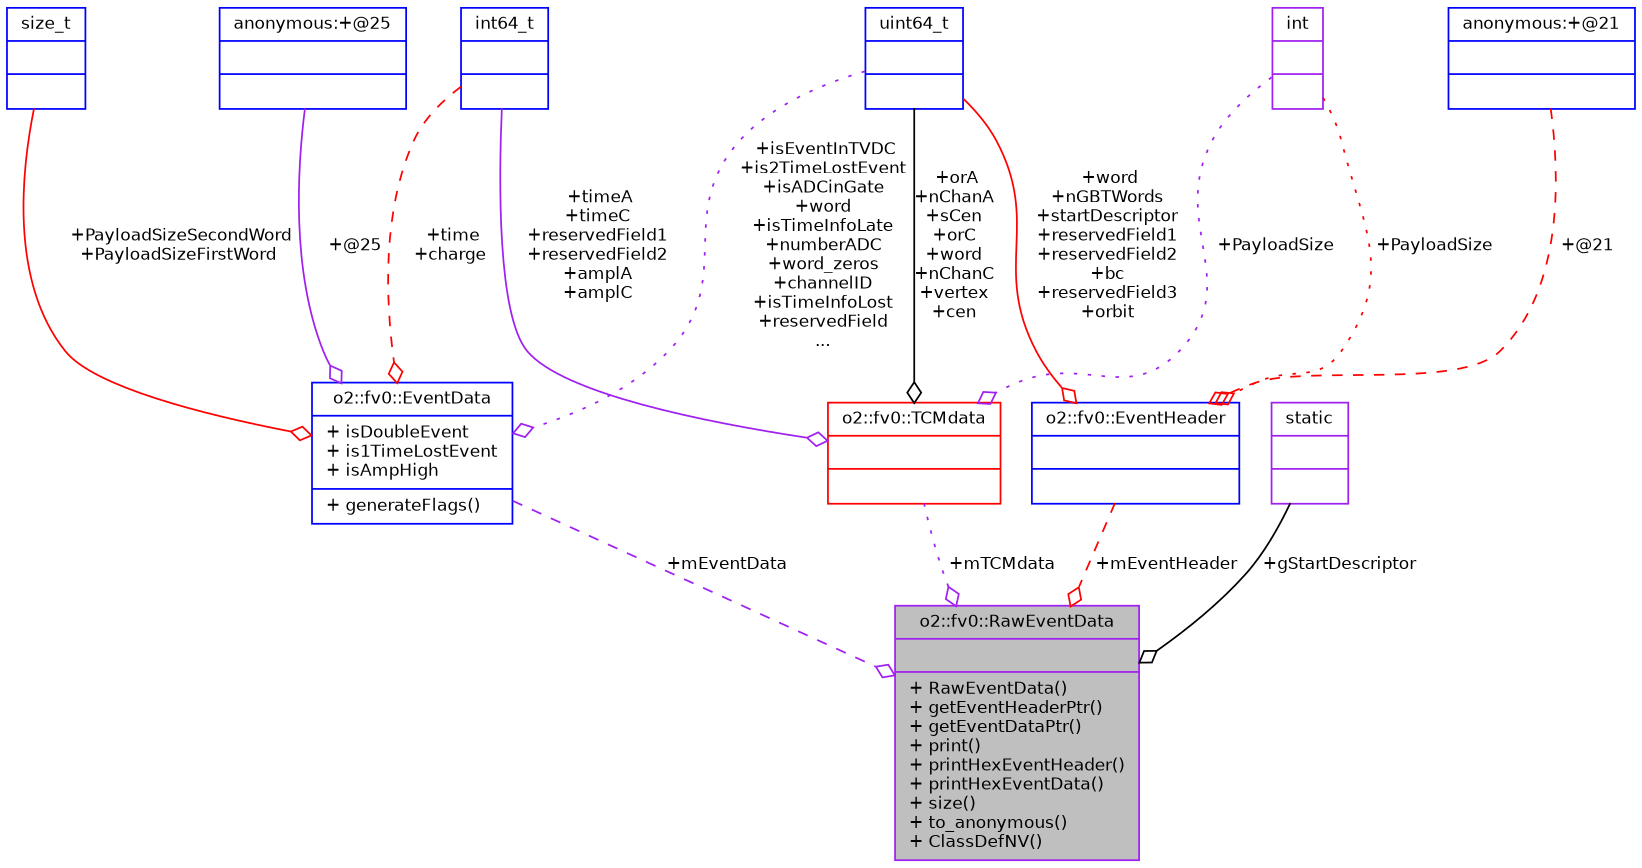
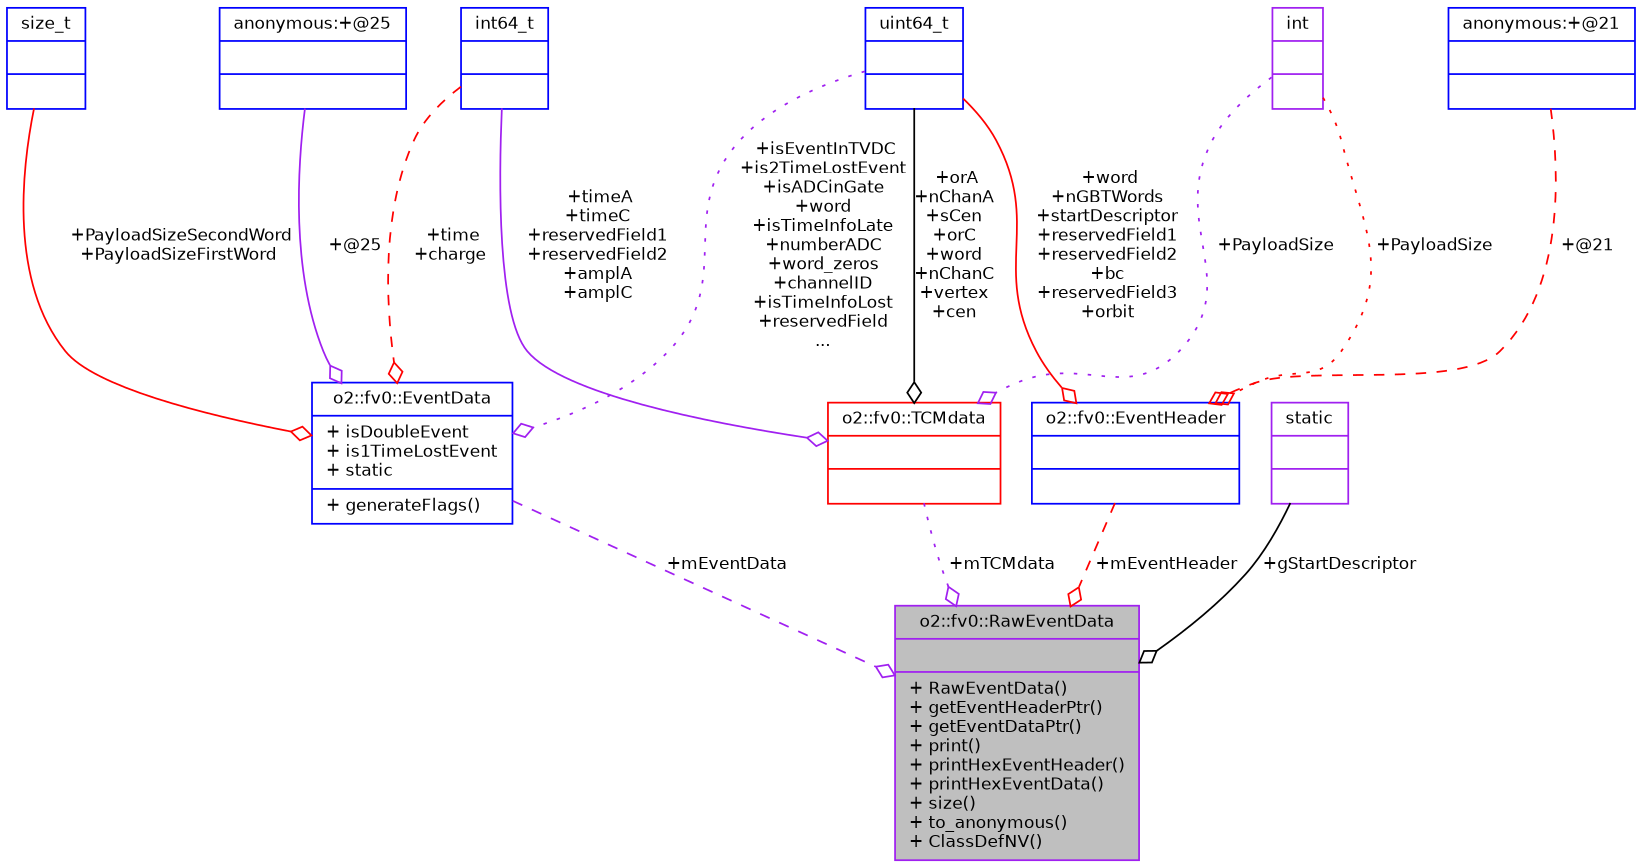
(383, 471) -> (360, 471)
